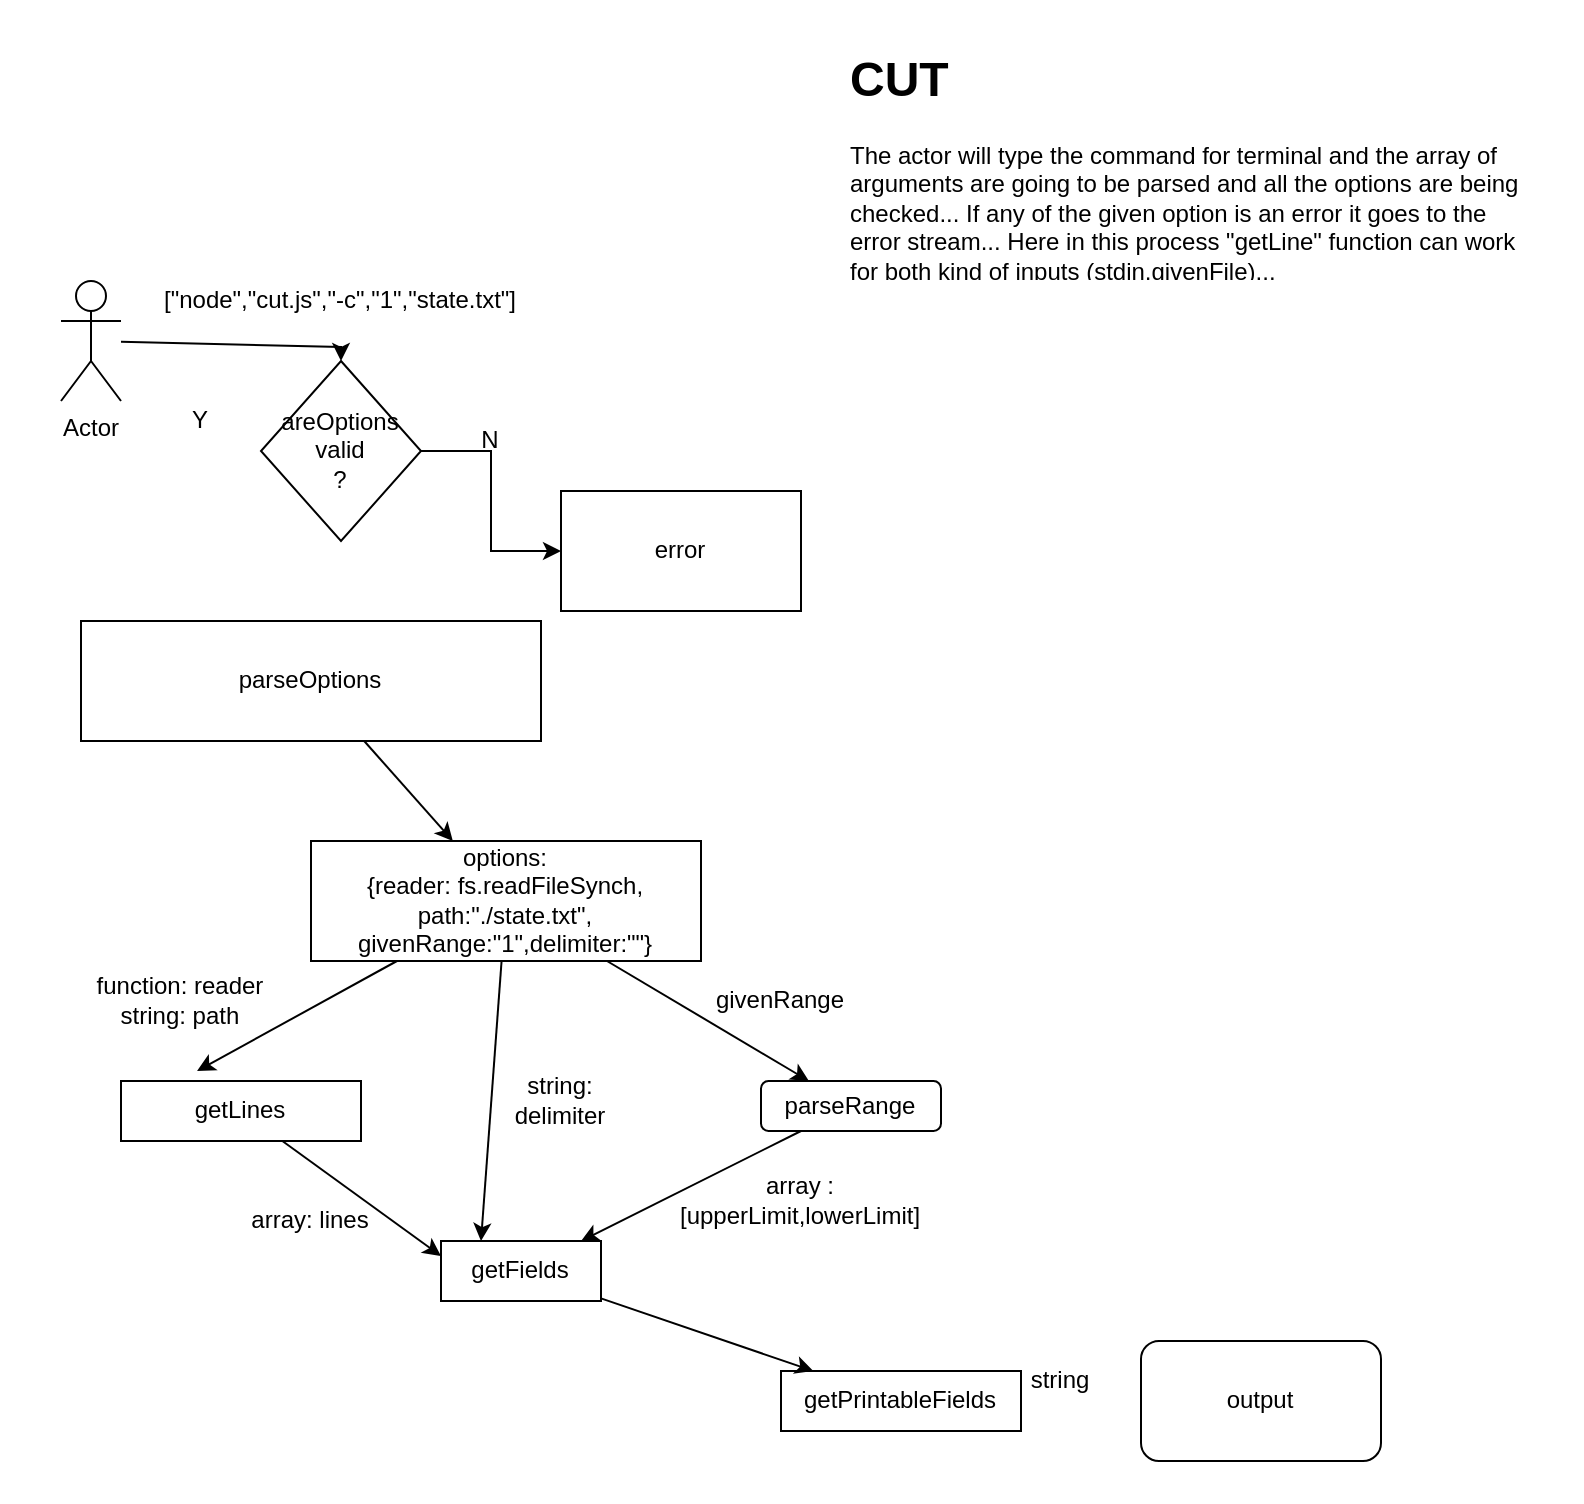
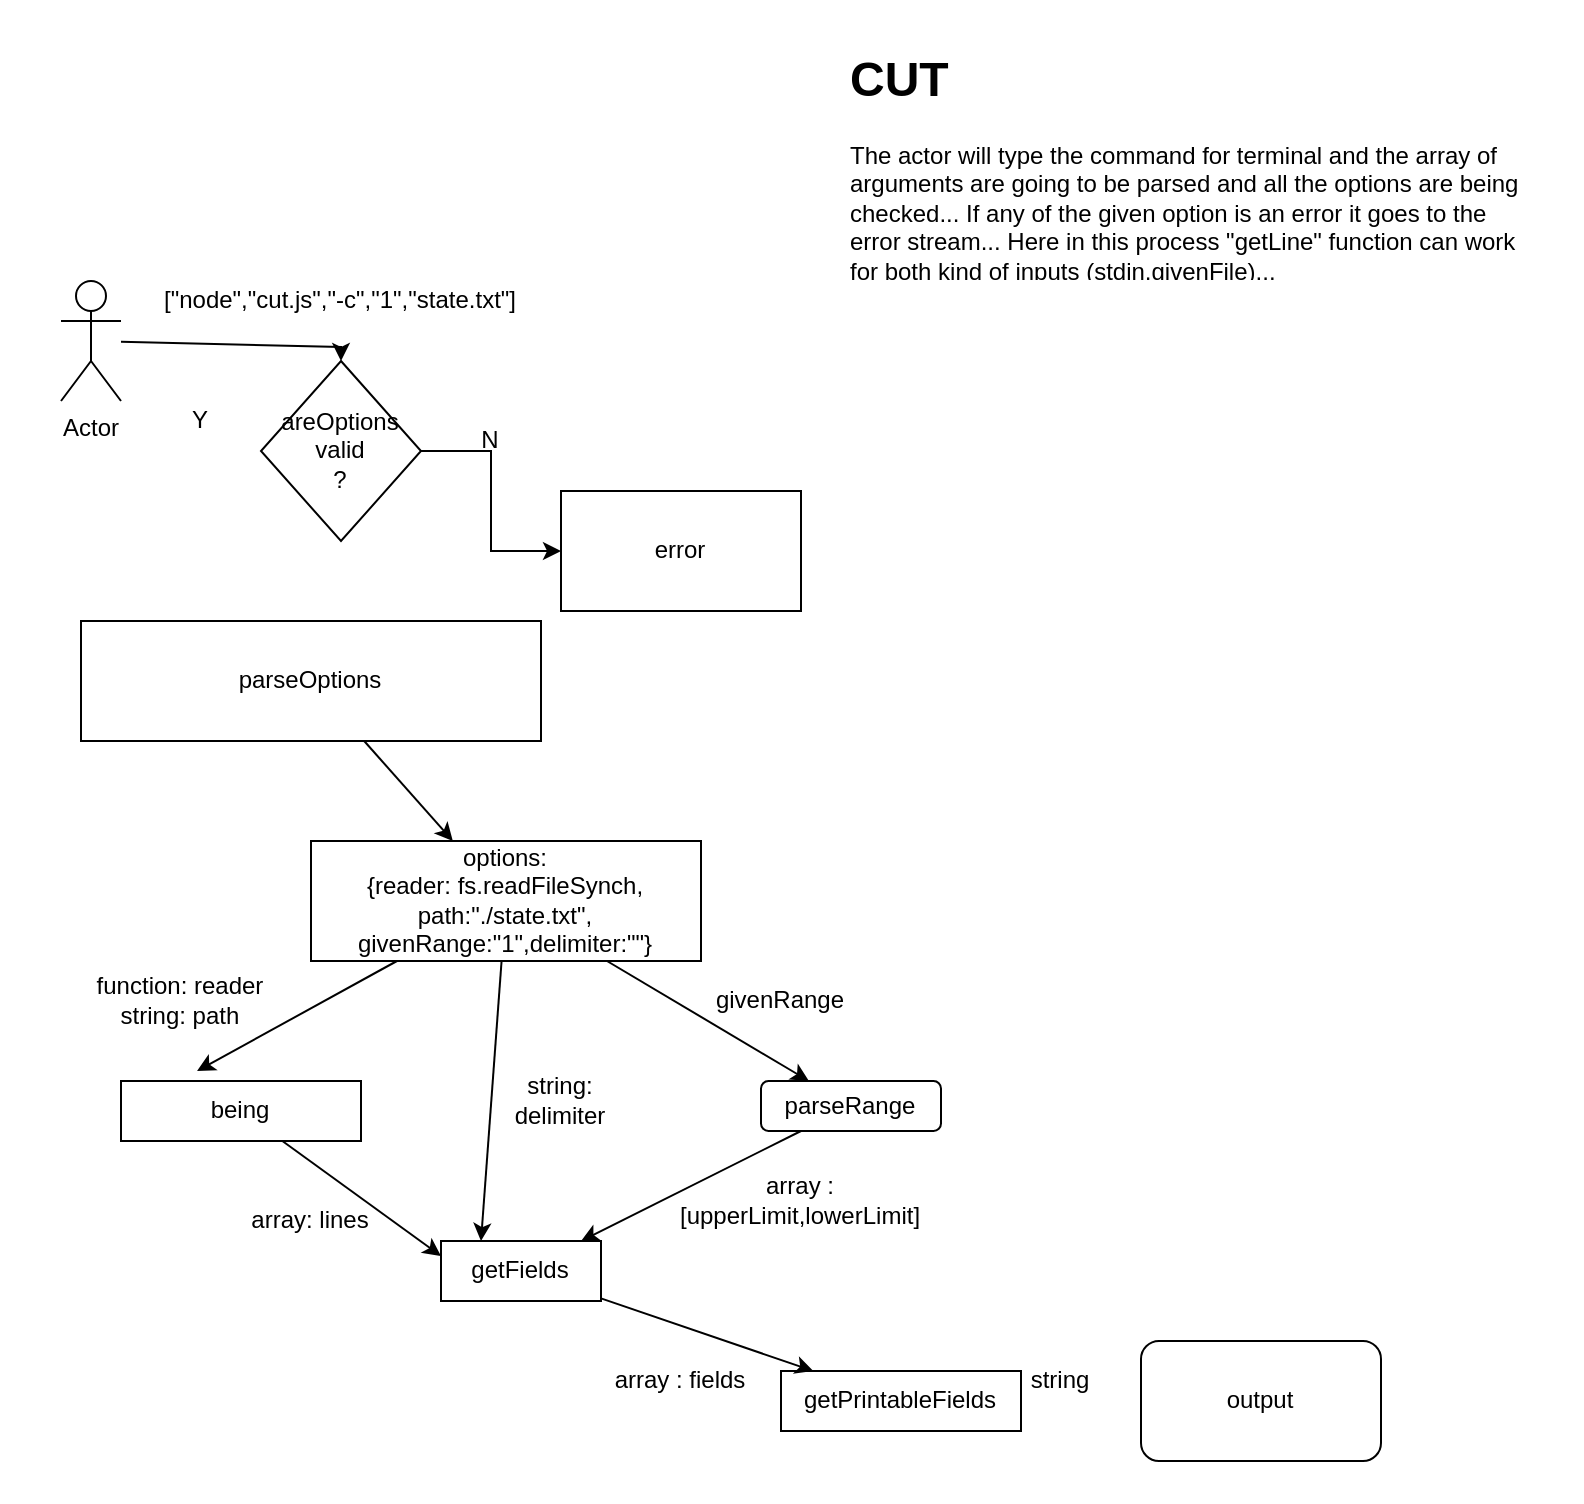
(241, 1111) -> (241, 1111)
none -> (681, 1381)
